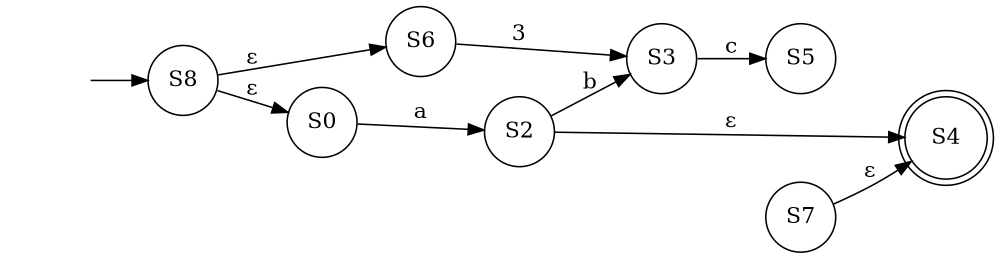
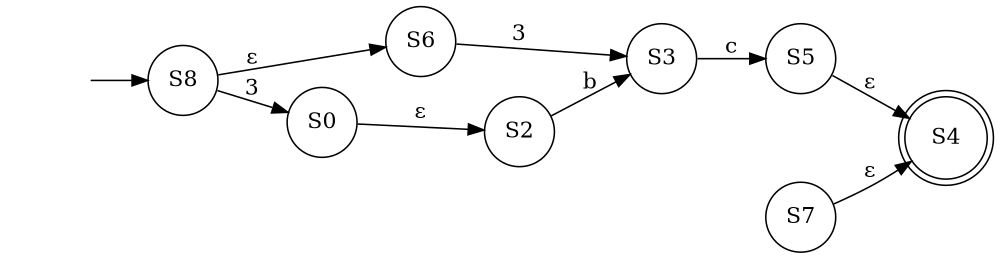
(253, 89) -> (253, 89)
(421, 112) -> (421, 112)
(722, 135) -> (864, 93)
